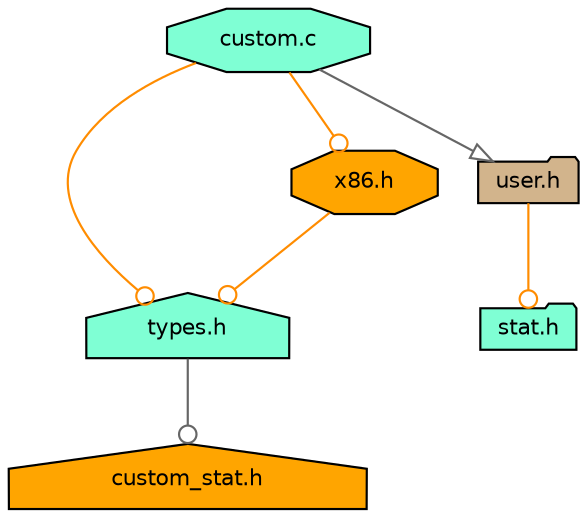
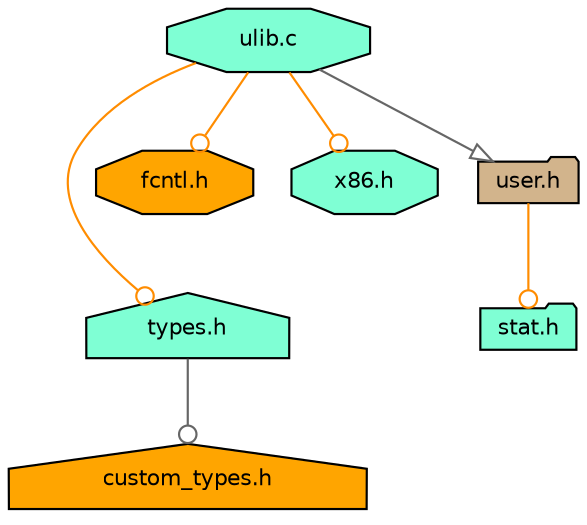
(269, 40) -> (269, 40)
none -> (175, 182)
(365, 182) -> (365, 182)
(282, 251) -> none
(188, 480) -> (188, 480)
